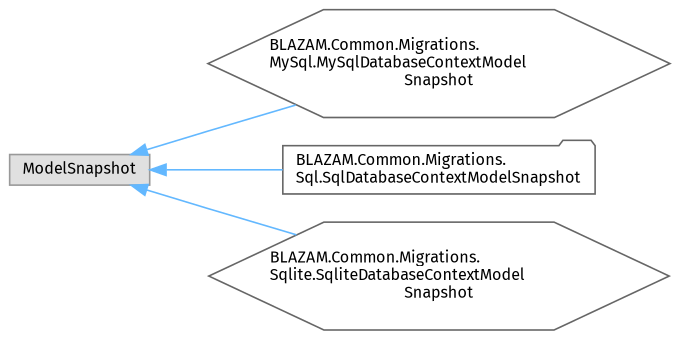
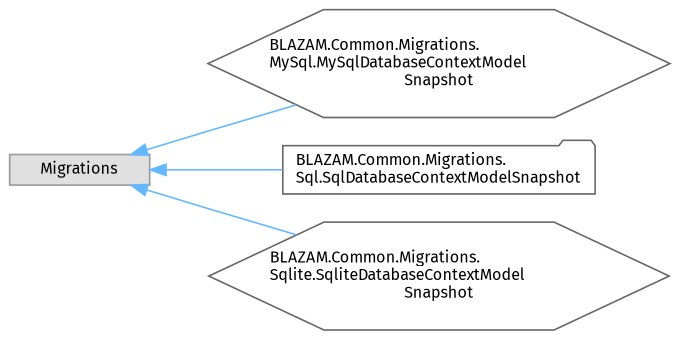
(80, 170) -> (80, 170)
